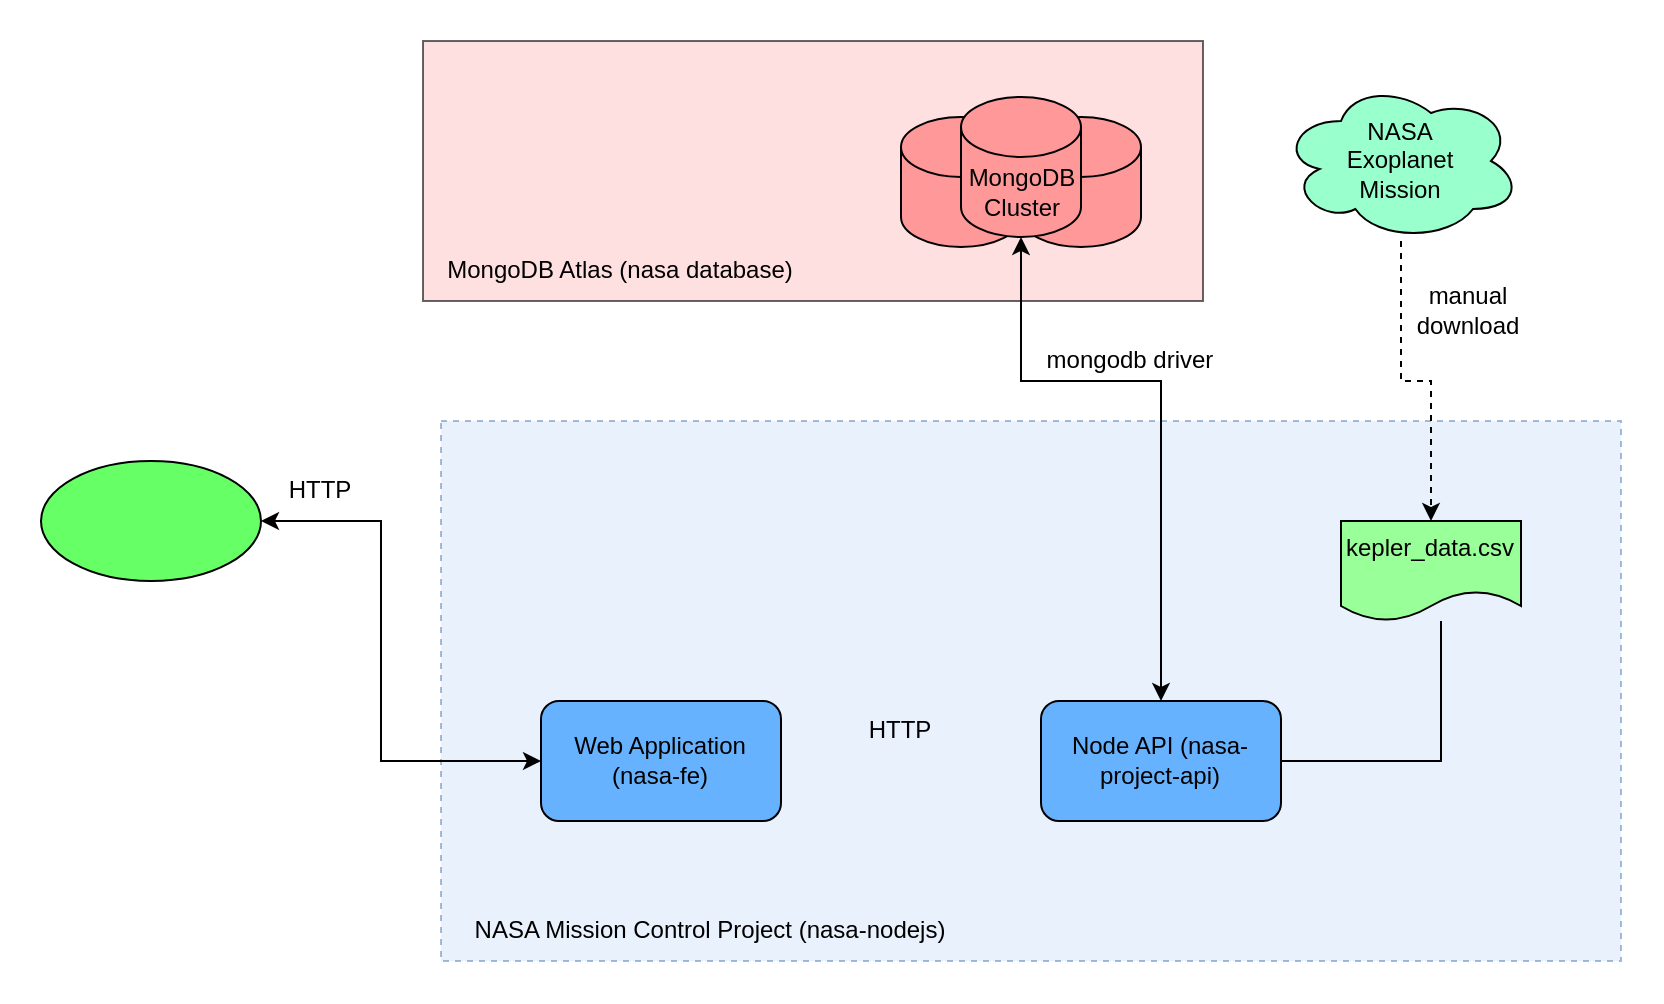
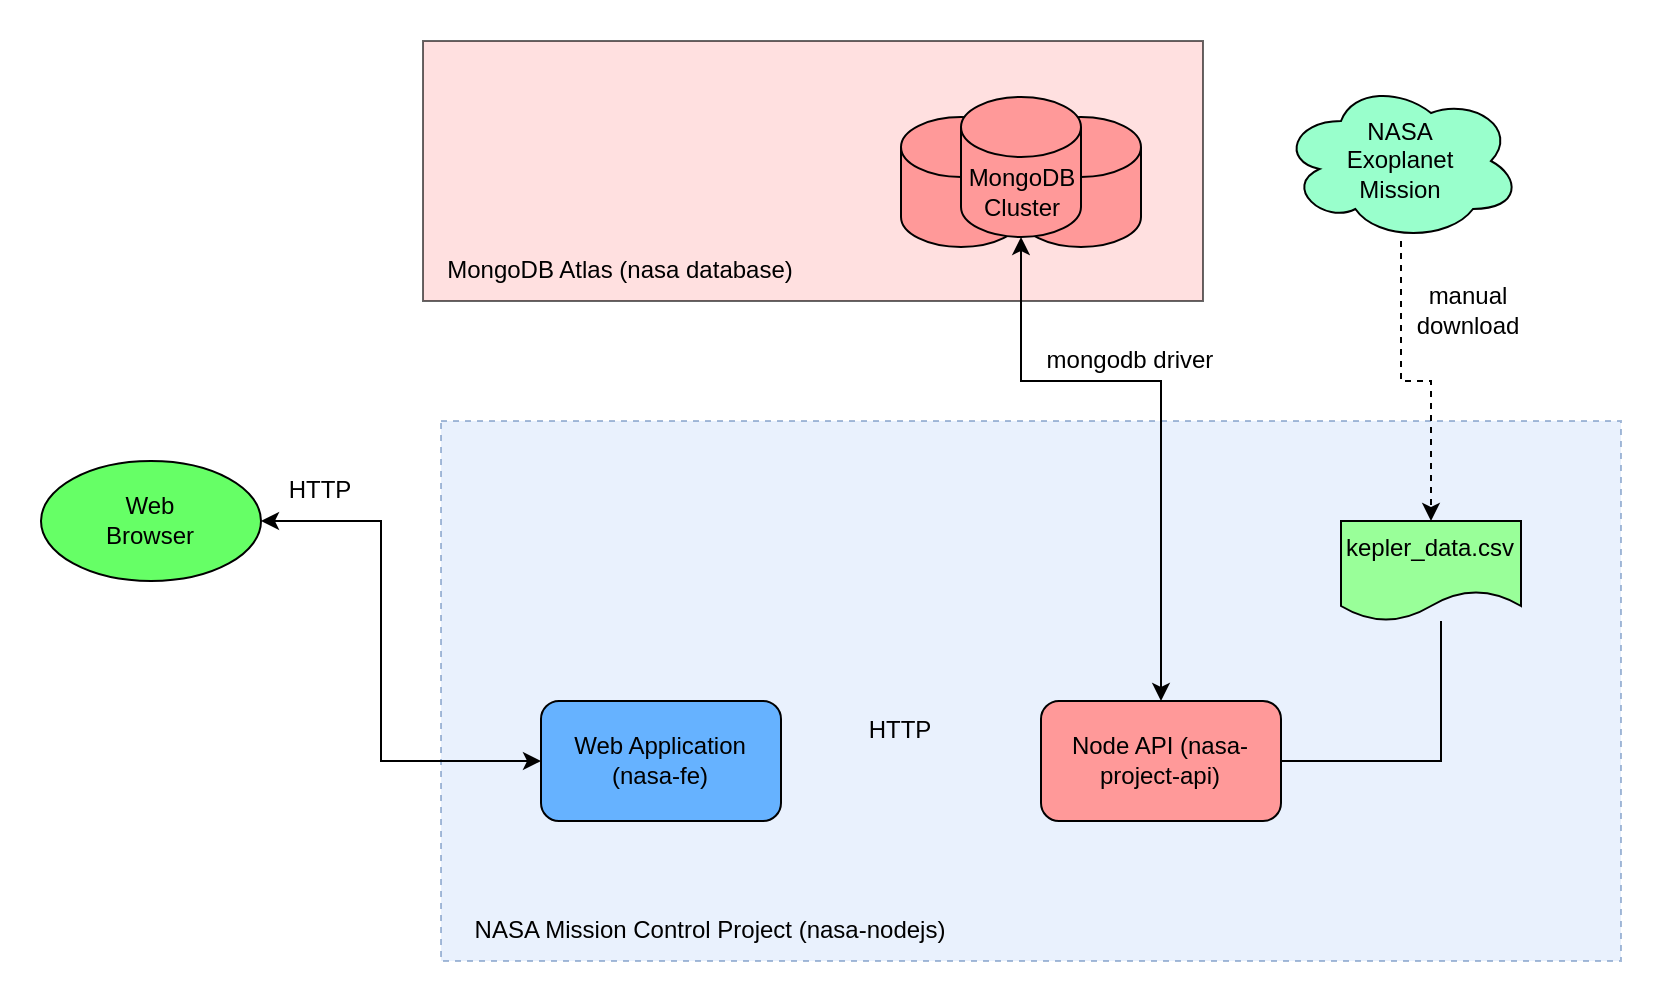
none -> (151, 521)
(1161, 761) -> (1161, 761)
